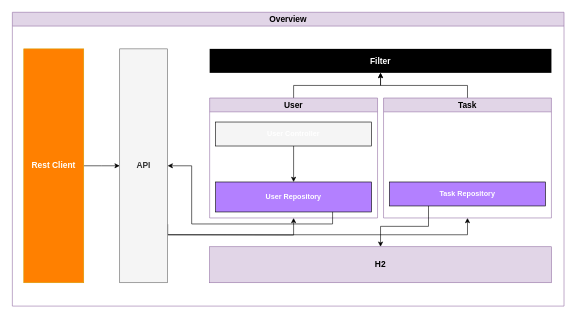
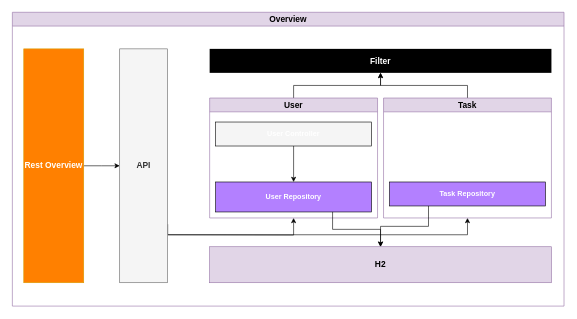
(54, 166) -> (54, 166)
(192, 194) -> (351, 230)
